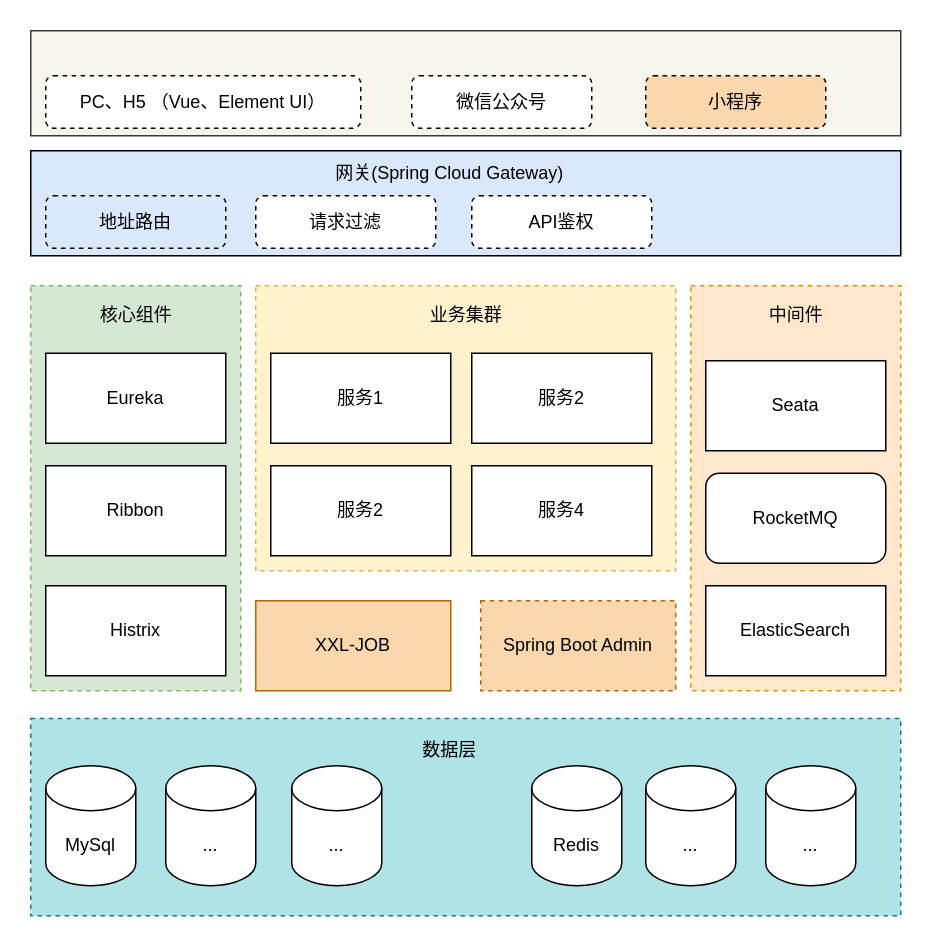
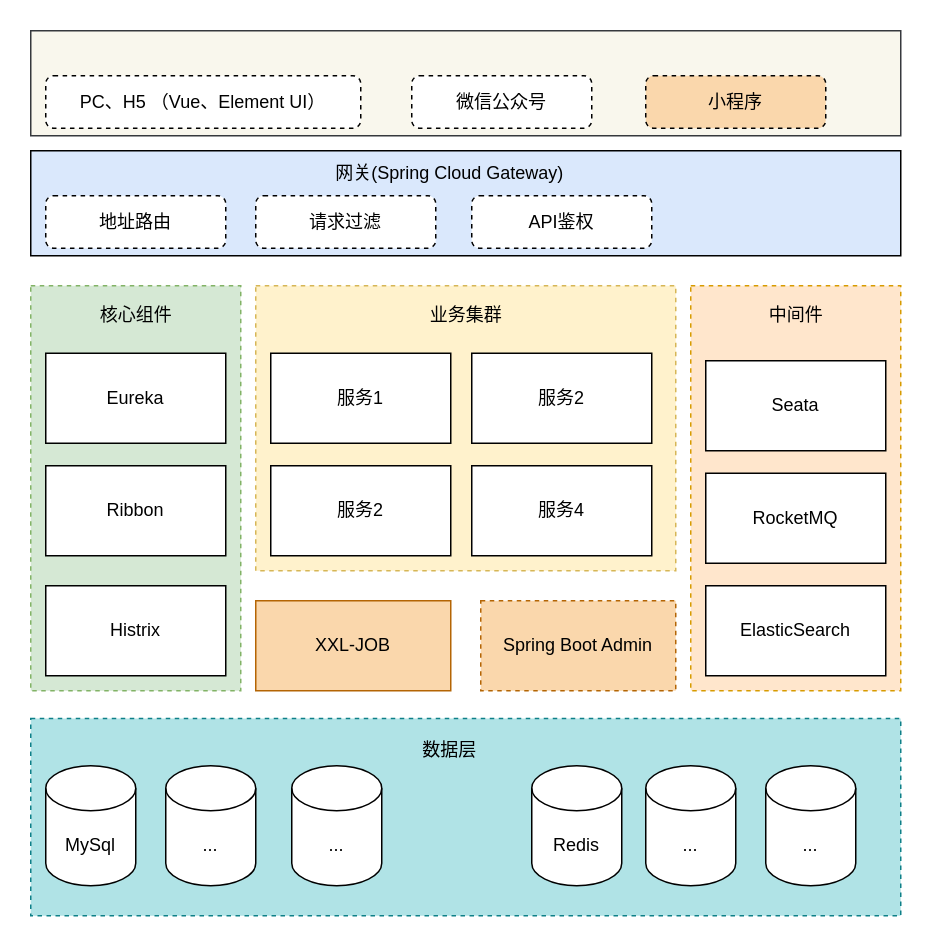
(136, 222) -> (136, 222)
(796, 518) -> (796, 518)
